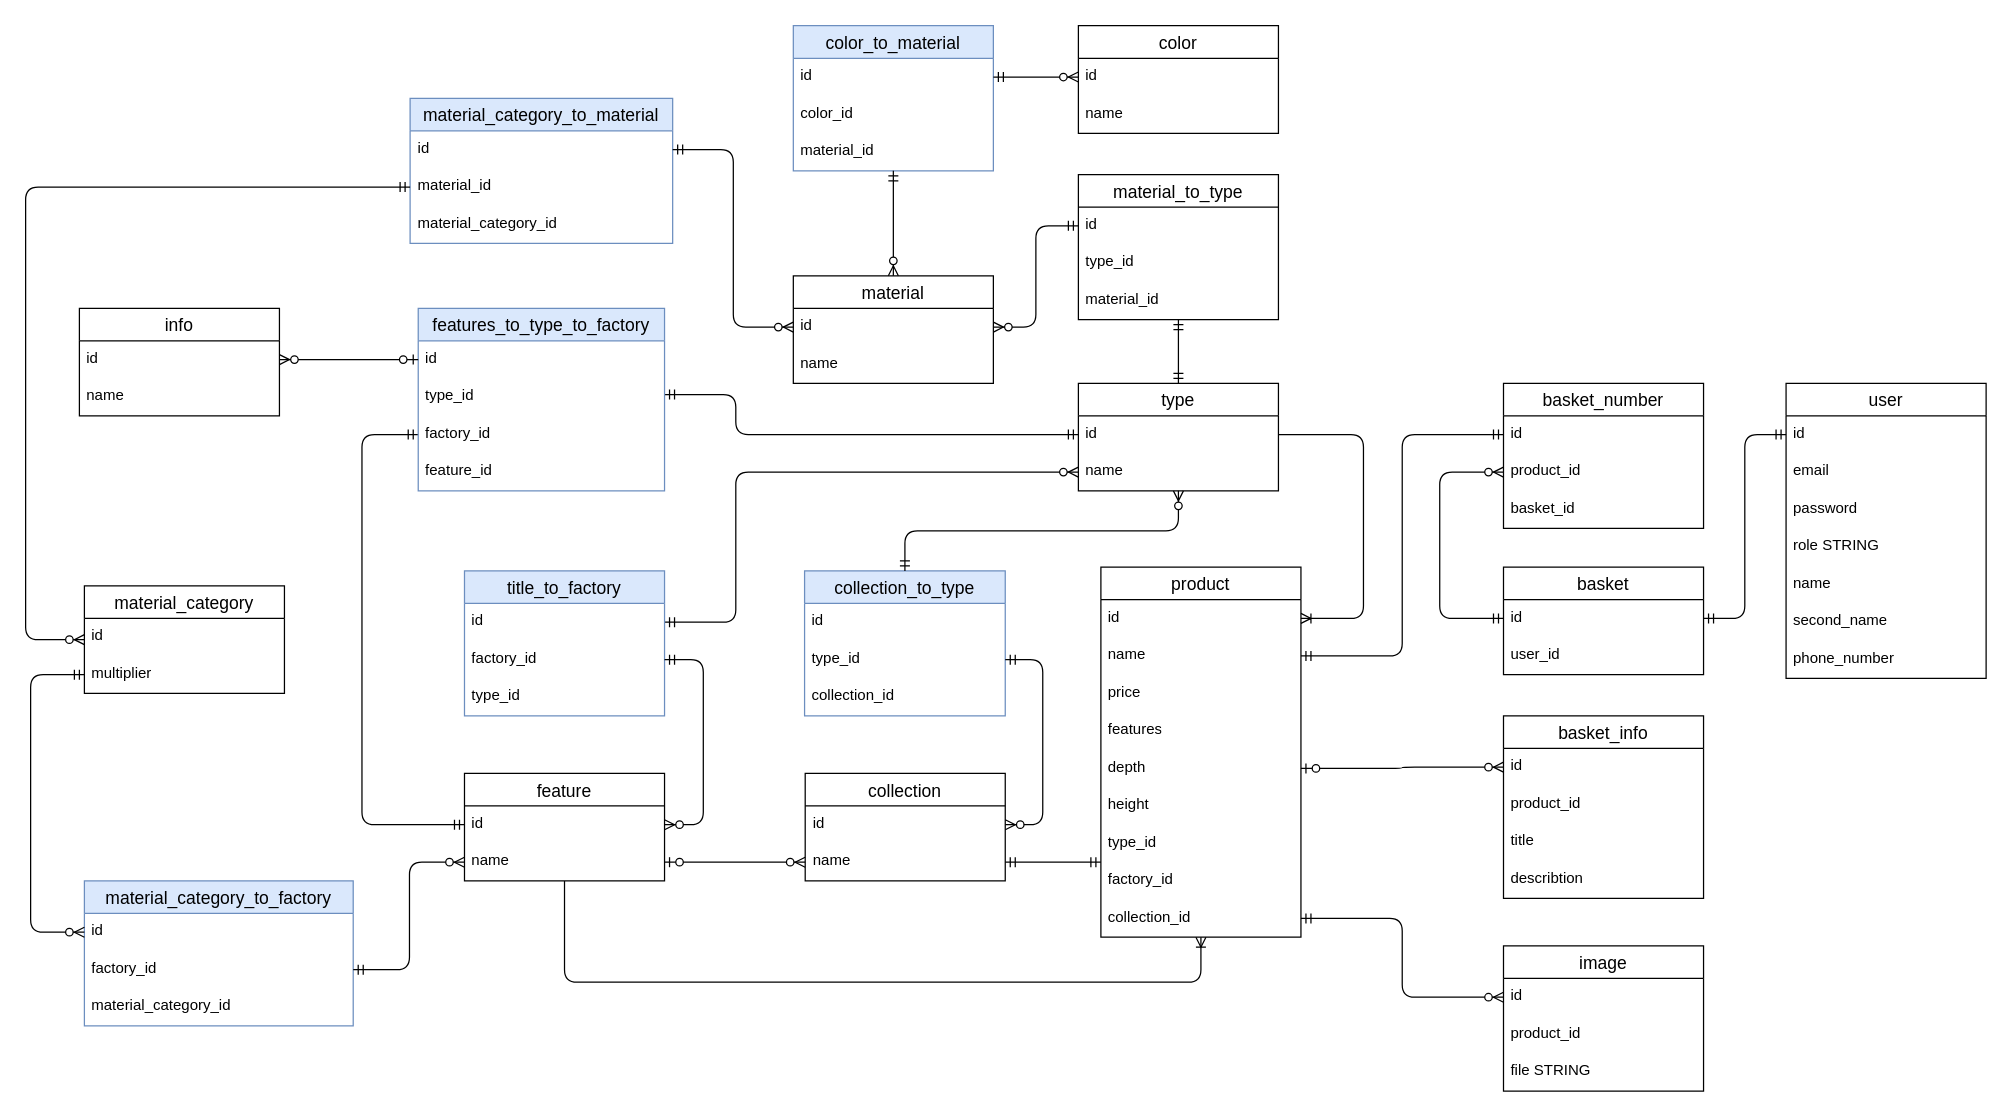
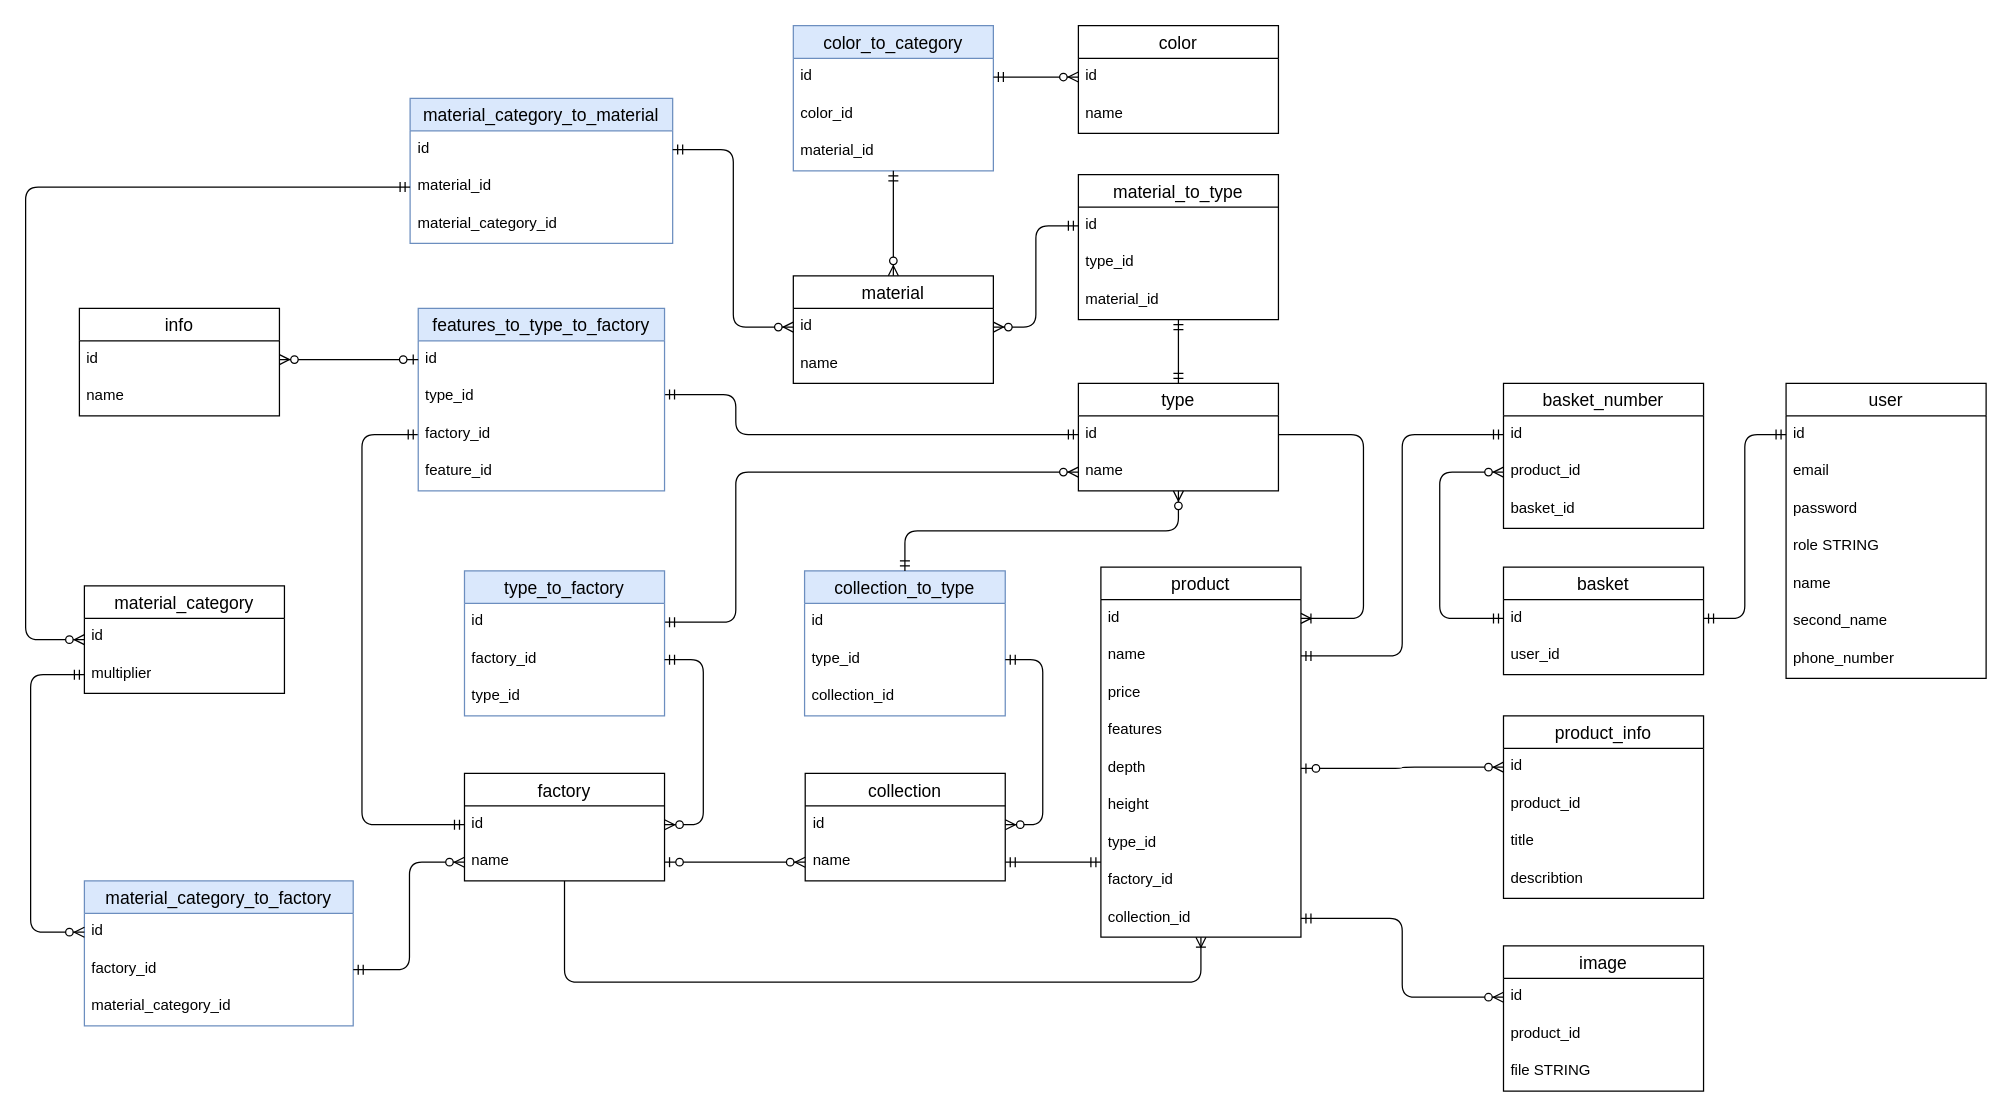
(893, 43) -> (893, 43)
(564, 588) -> (564, 588)
(1603, 733) -> (1603, 733)
(564, 790) -> (564, 790)
